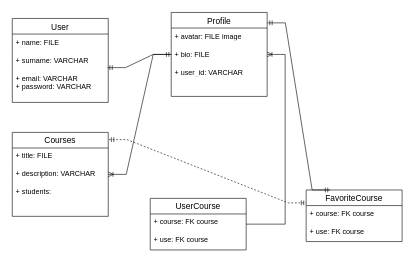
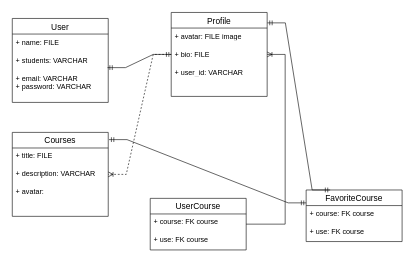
(49, 60) -> (51, 60)
(138, 123) -> (138, 123)
(208, 171) -> (208, 171)
(36, 192) -> (32, 192)
